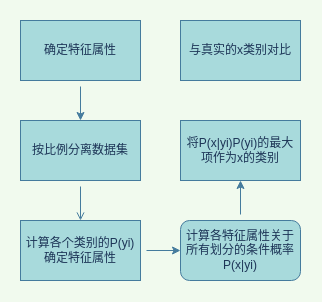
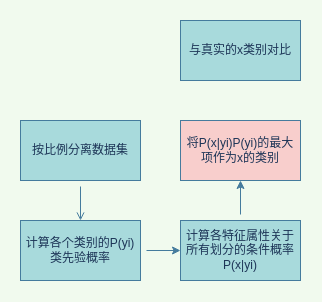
(81, 51) -> none
(81, 100) -> none
(241, 151) -> (241, 151)
(81, 251) -> (81, 251)
(241, 251) -> (241, 251)
